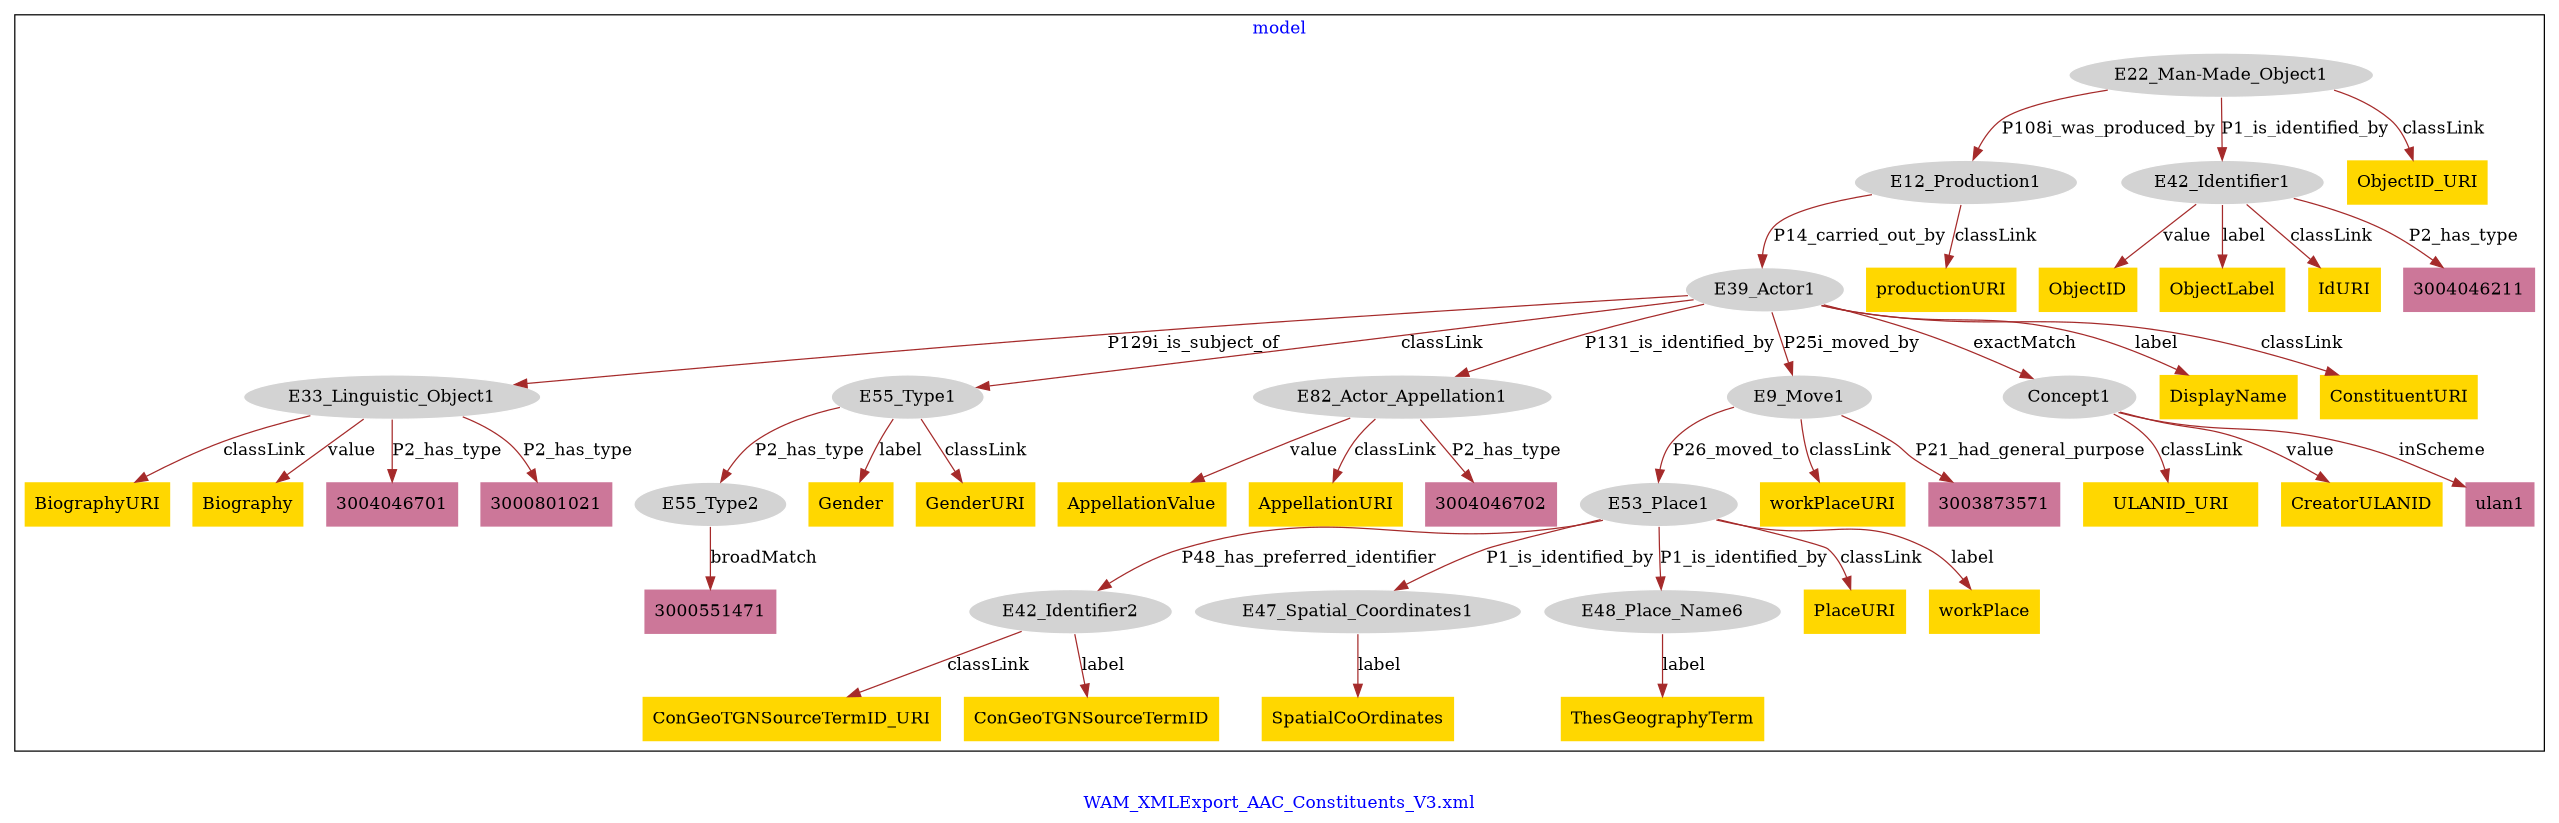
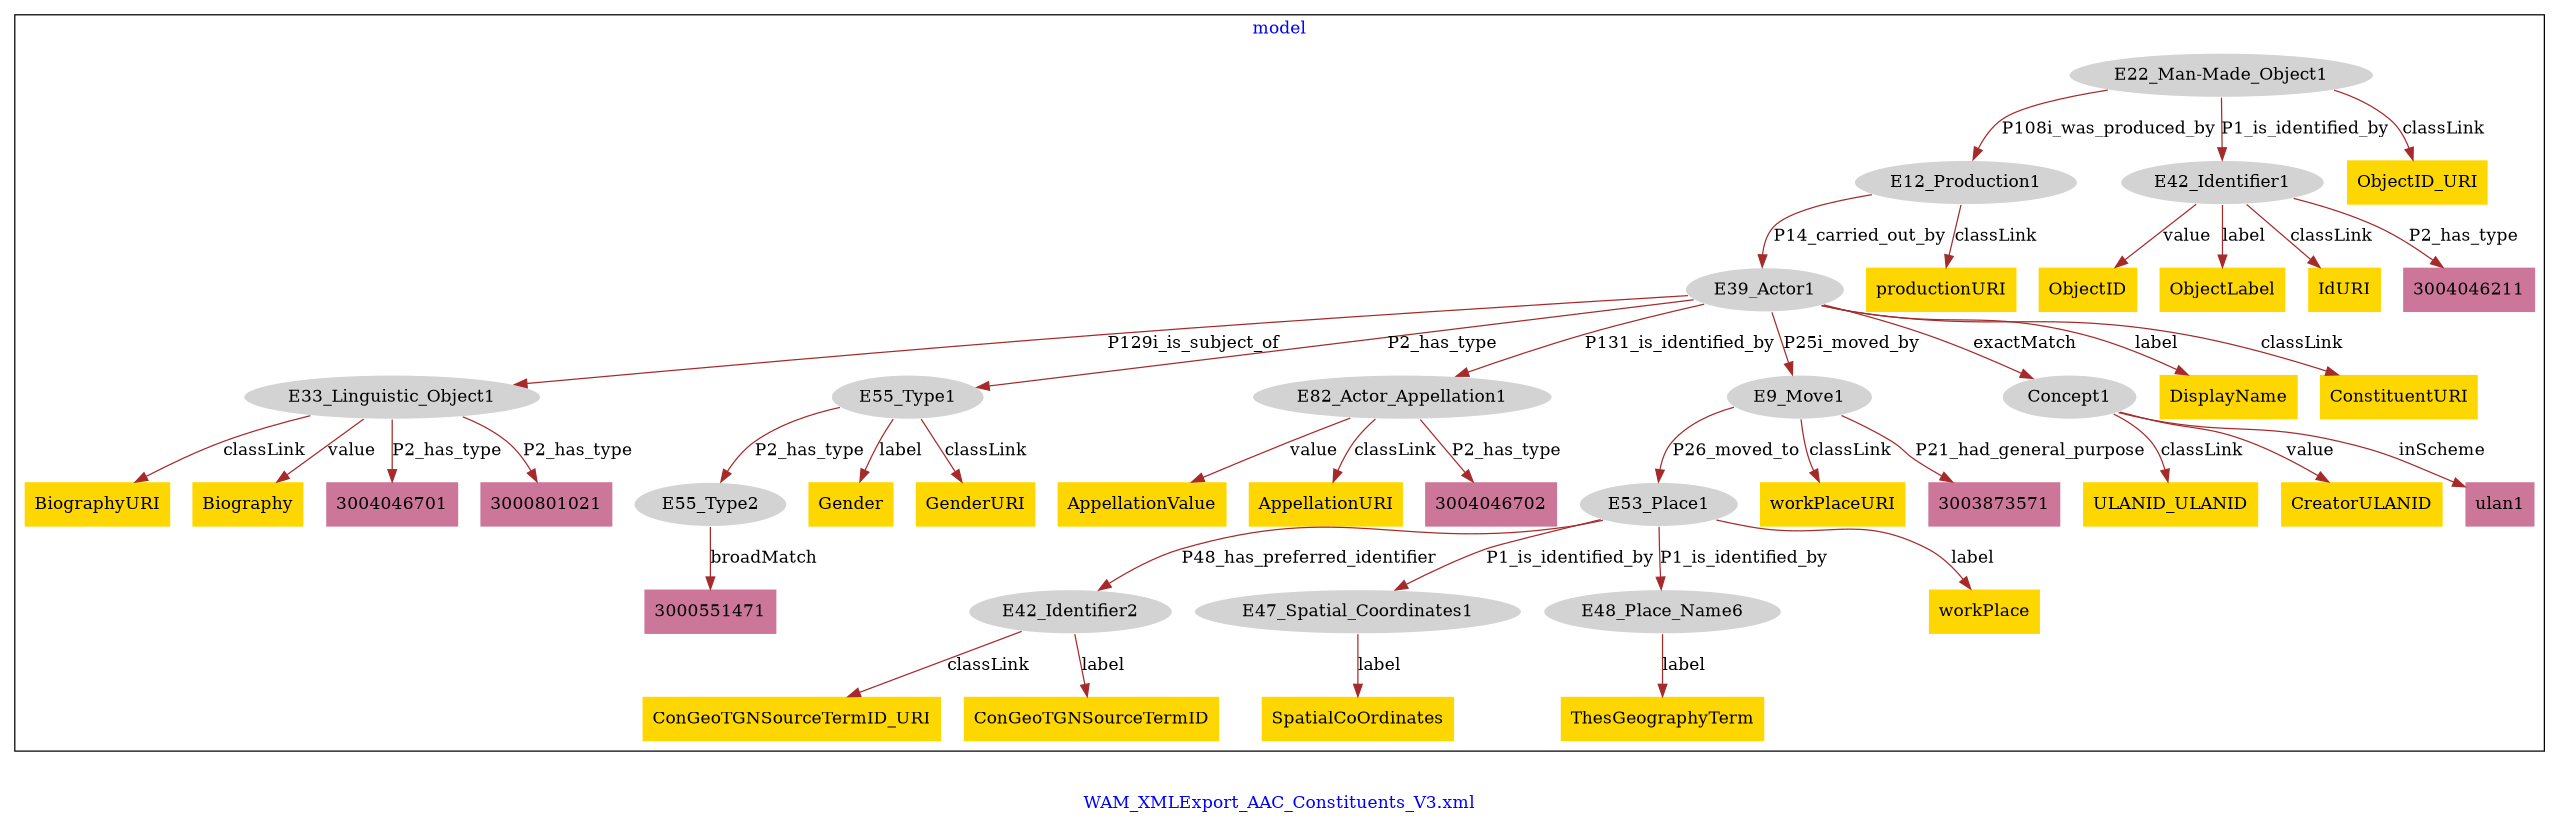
(1442, 343) -> (1442, 343)
(2171, 504) -> (2171, 504)
(1855, 612) -> none
